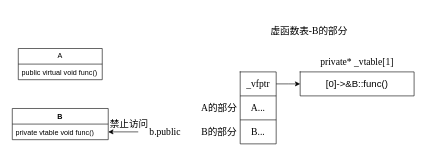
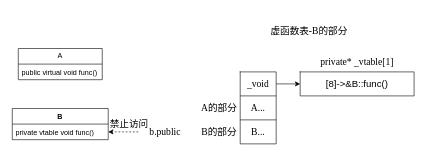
(258, 84) -> (258, 84)
(357, 84) -> (357, 84)
(125, 132) -> (125, 132)
